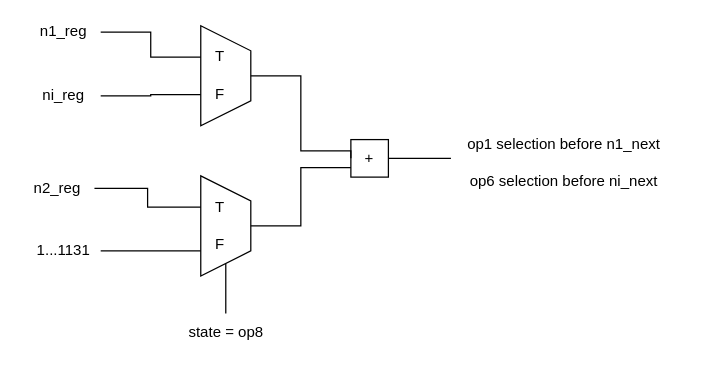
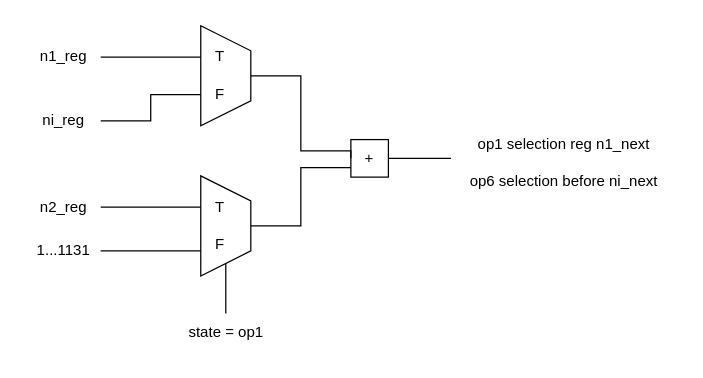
(63, 32) -> (63, 57)
(63, 96) -> (63, 121)
(564, 144) -> (564, 144)
(57, 188) -> (63, 207)
(226, 332) -> (226, 332)
